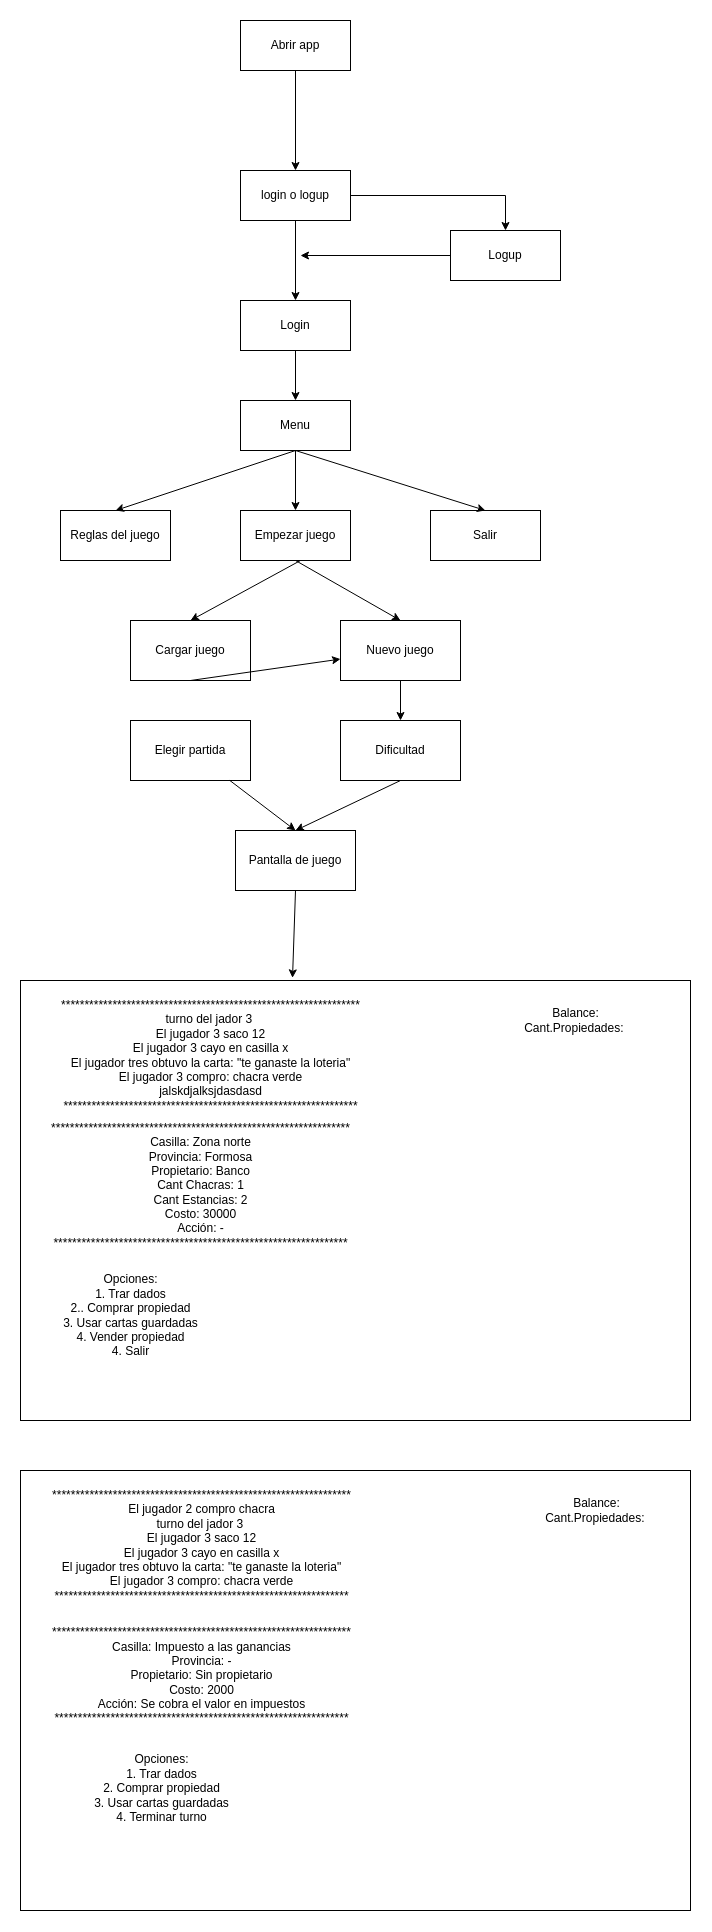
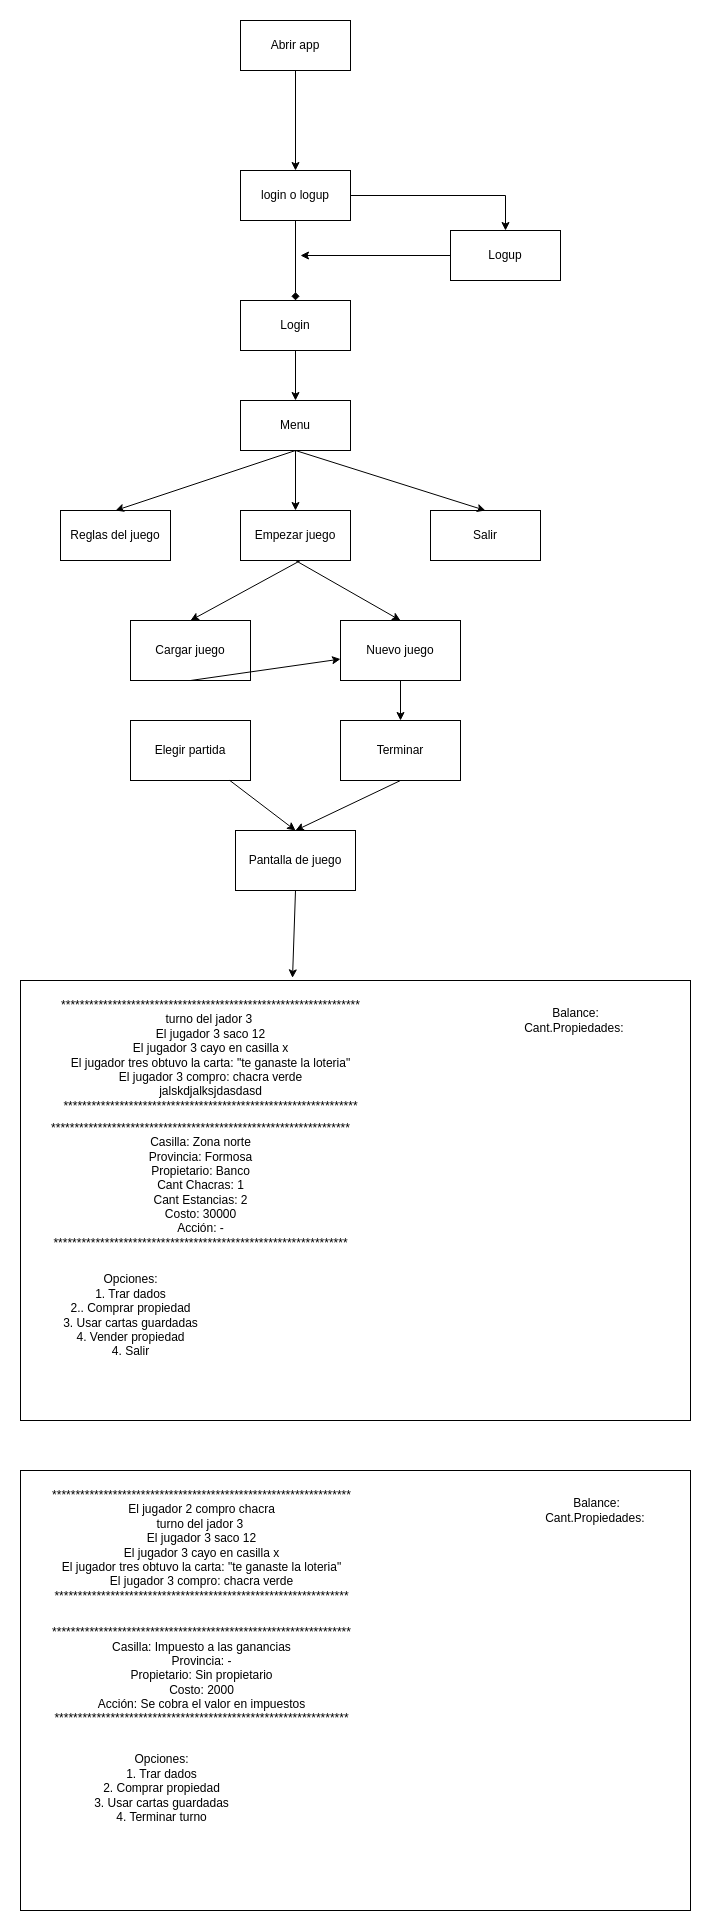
(296, 292) -> (296, 291)
(401, 751) -> (401, 751)
